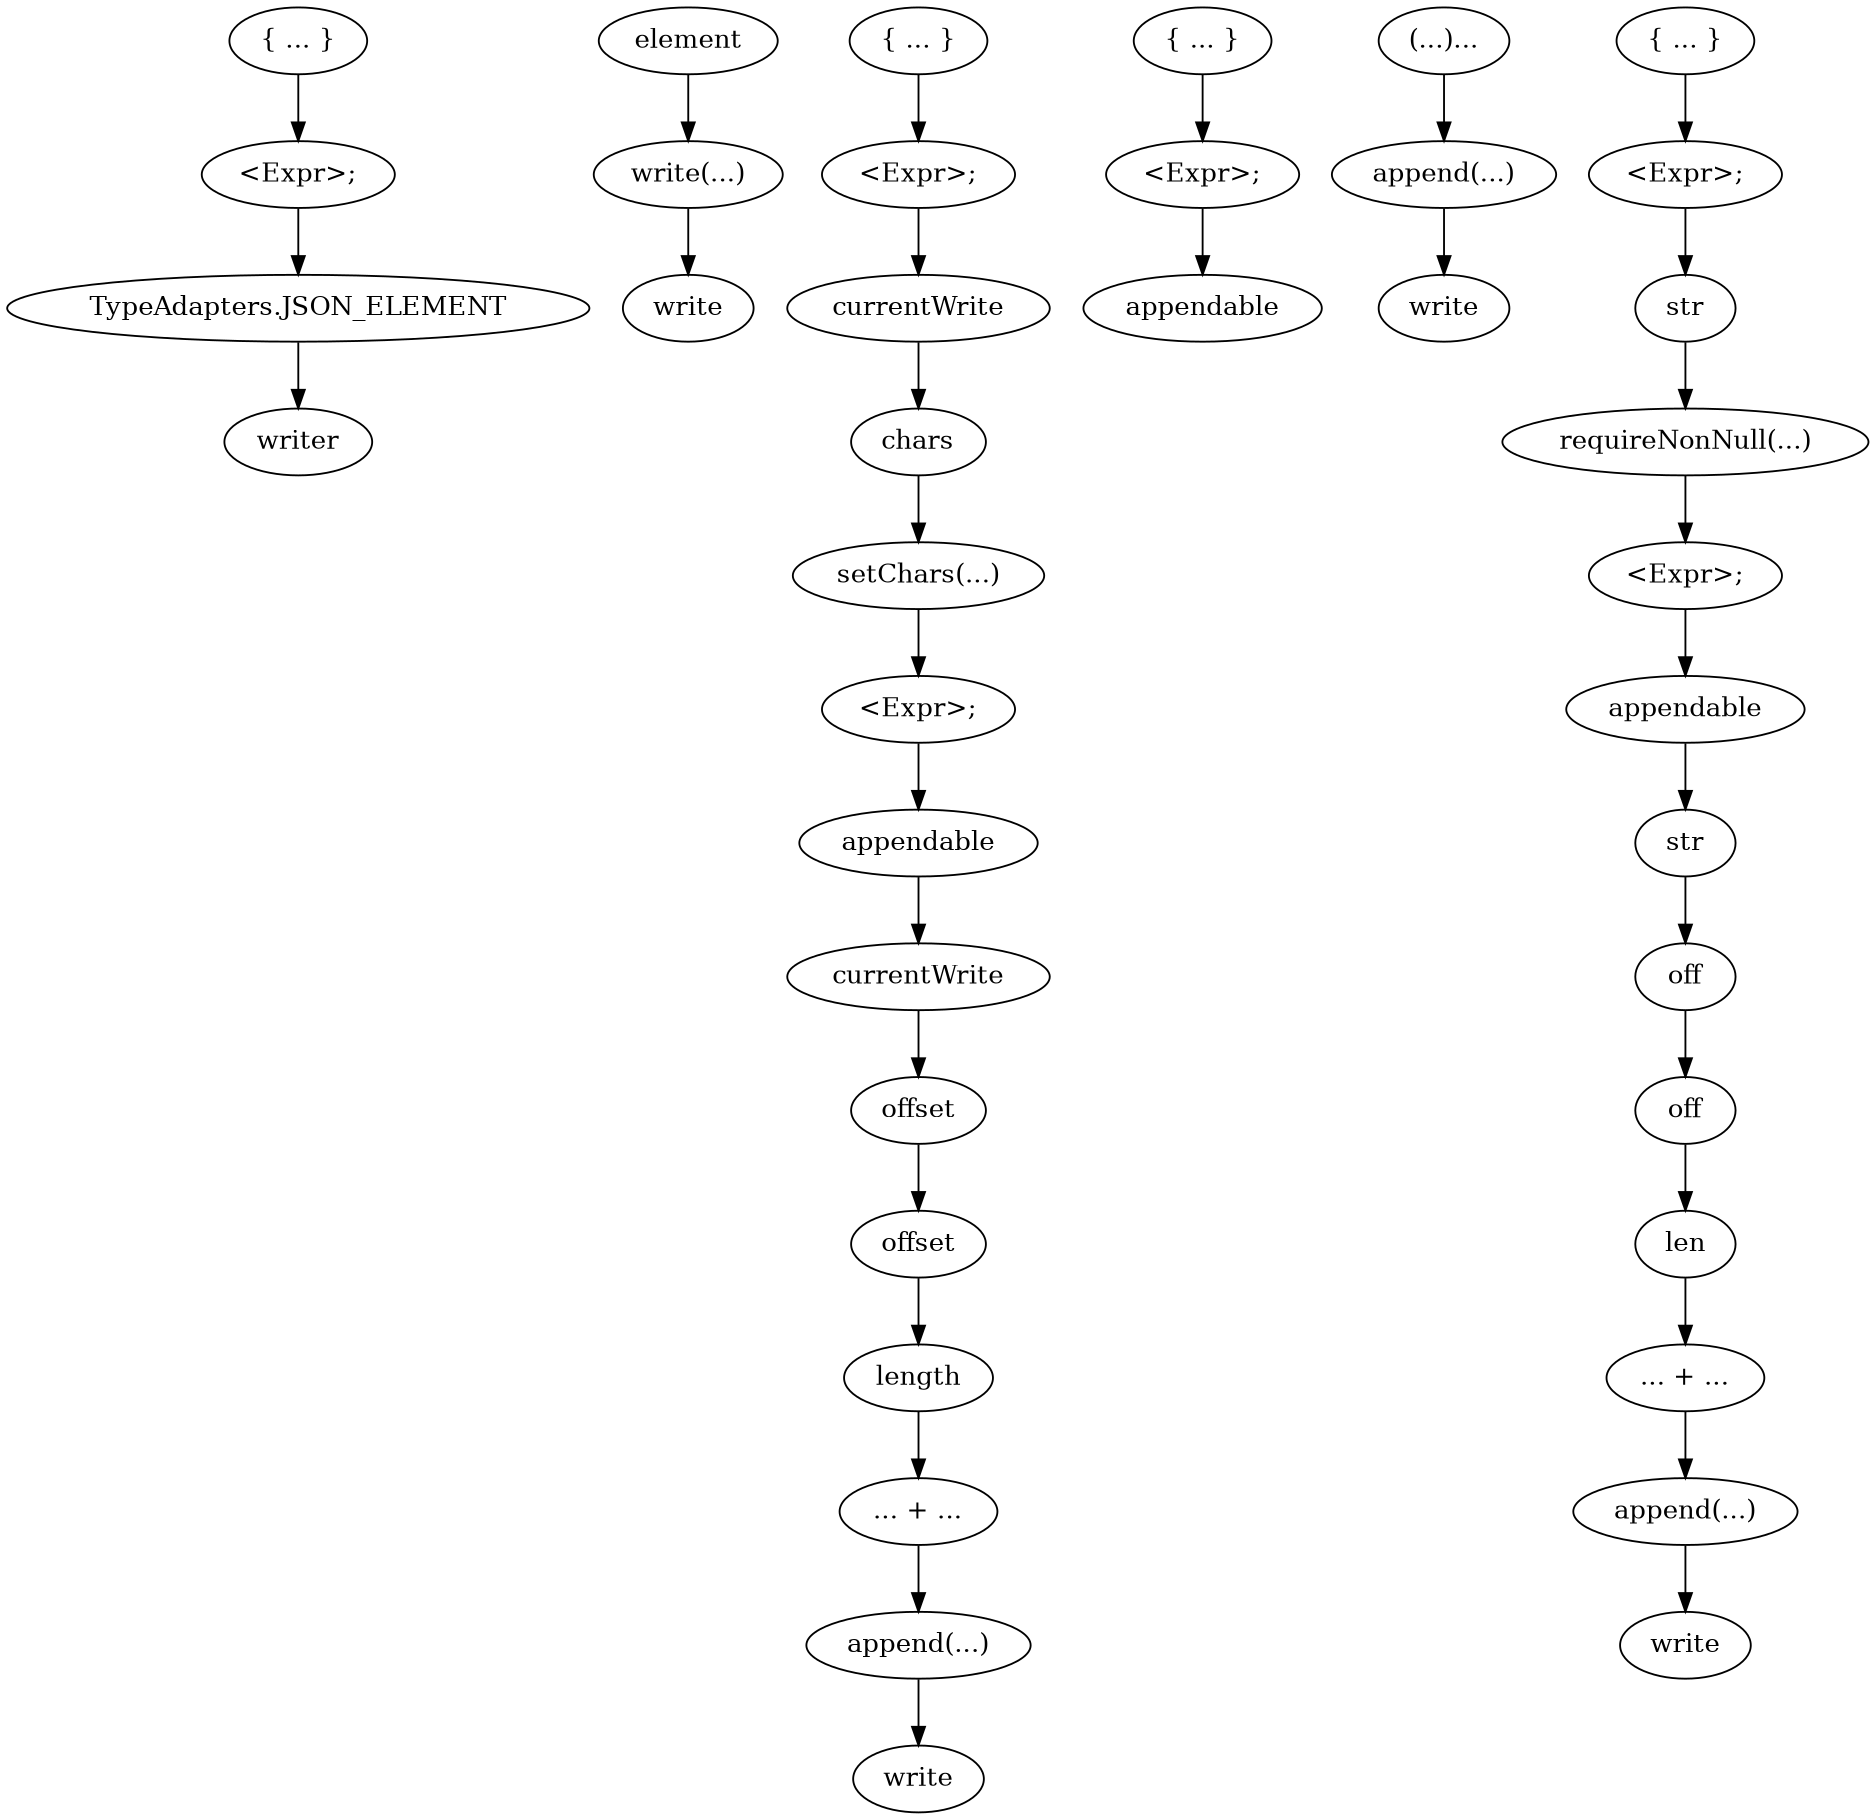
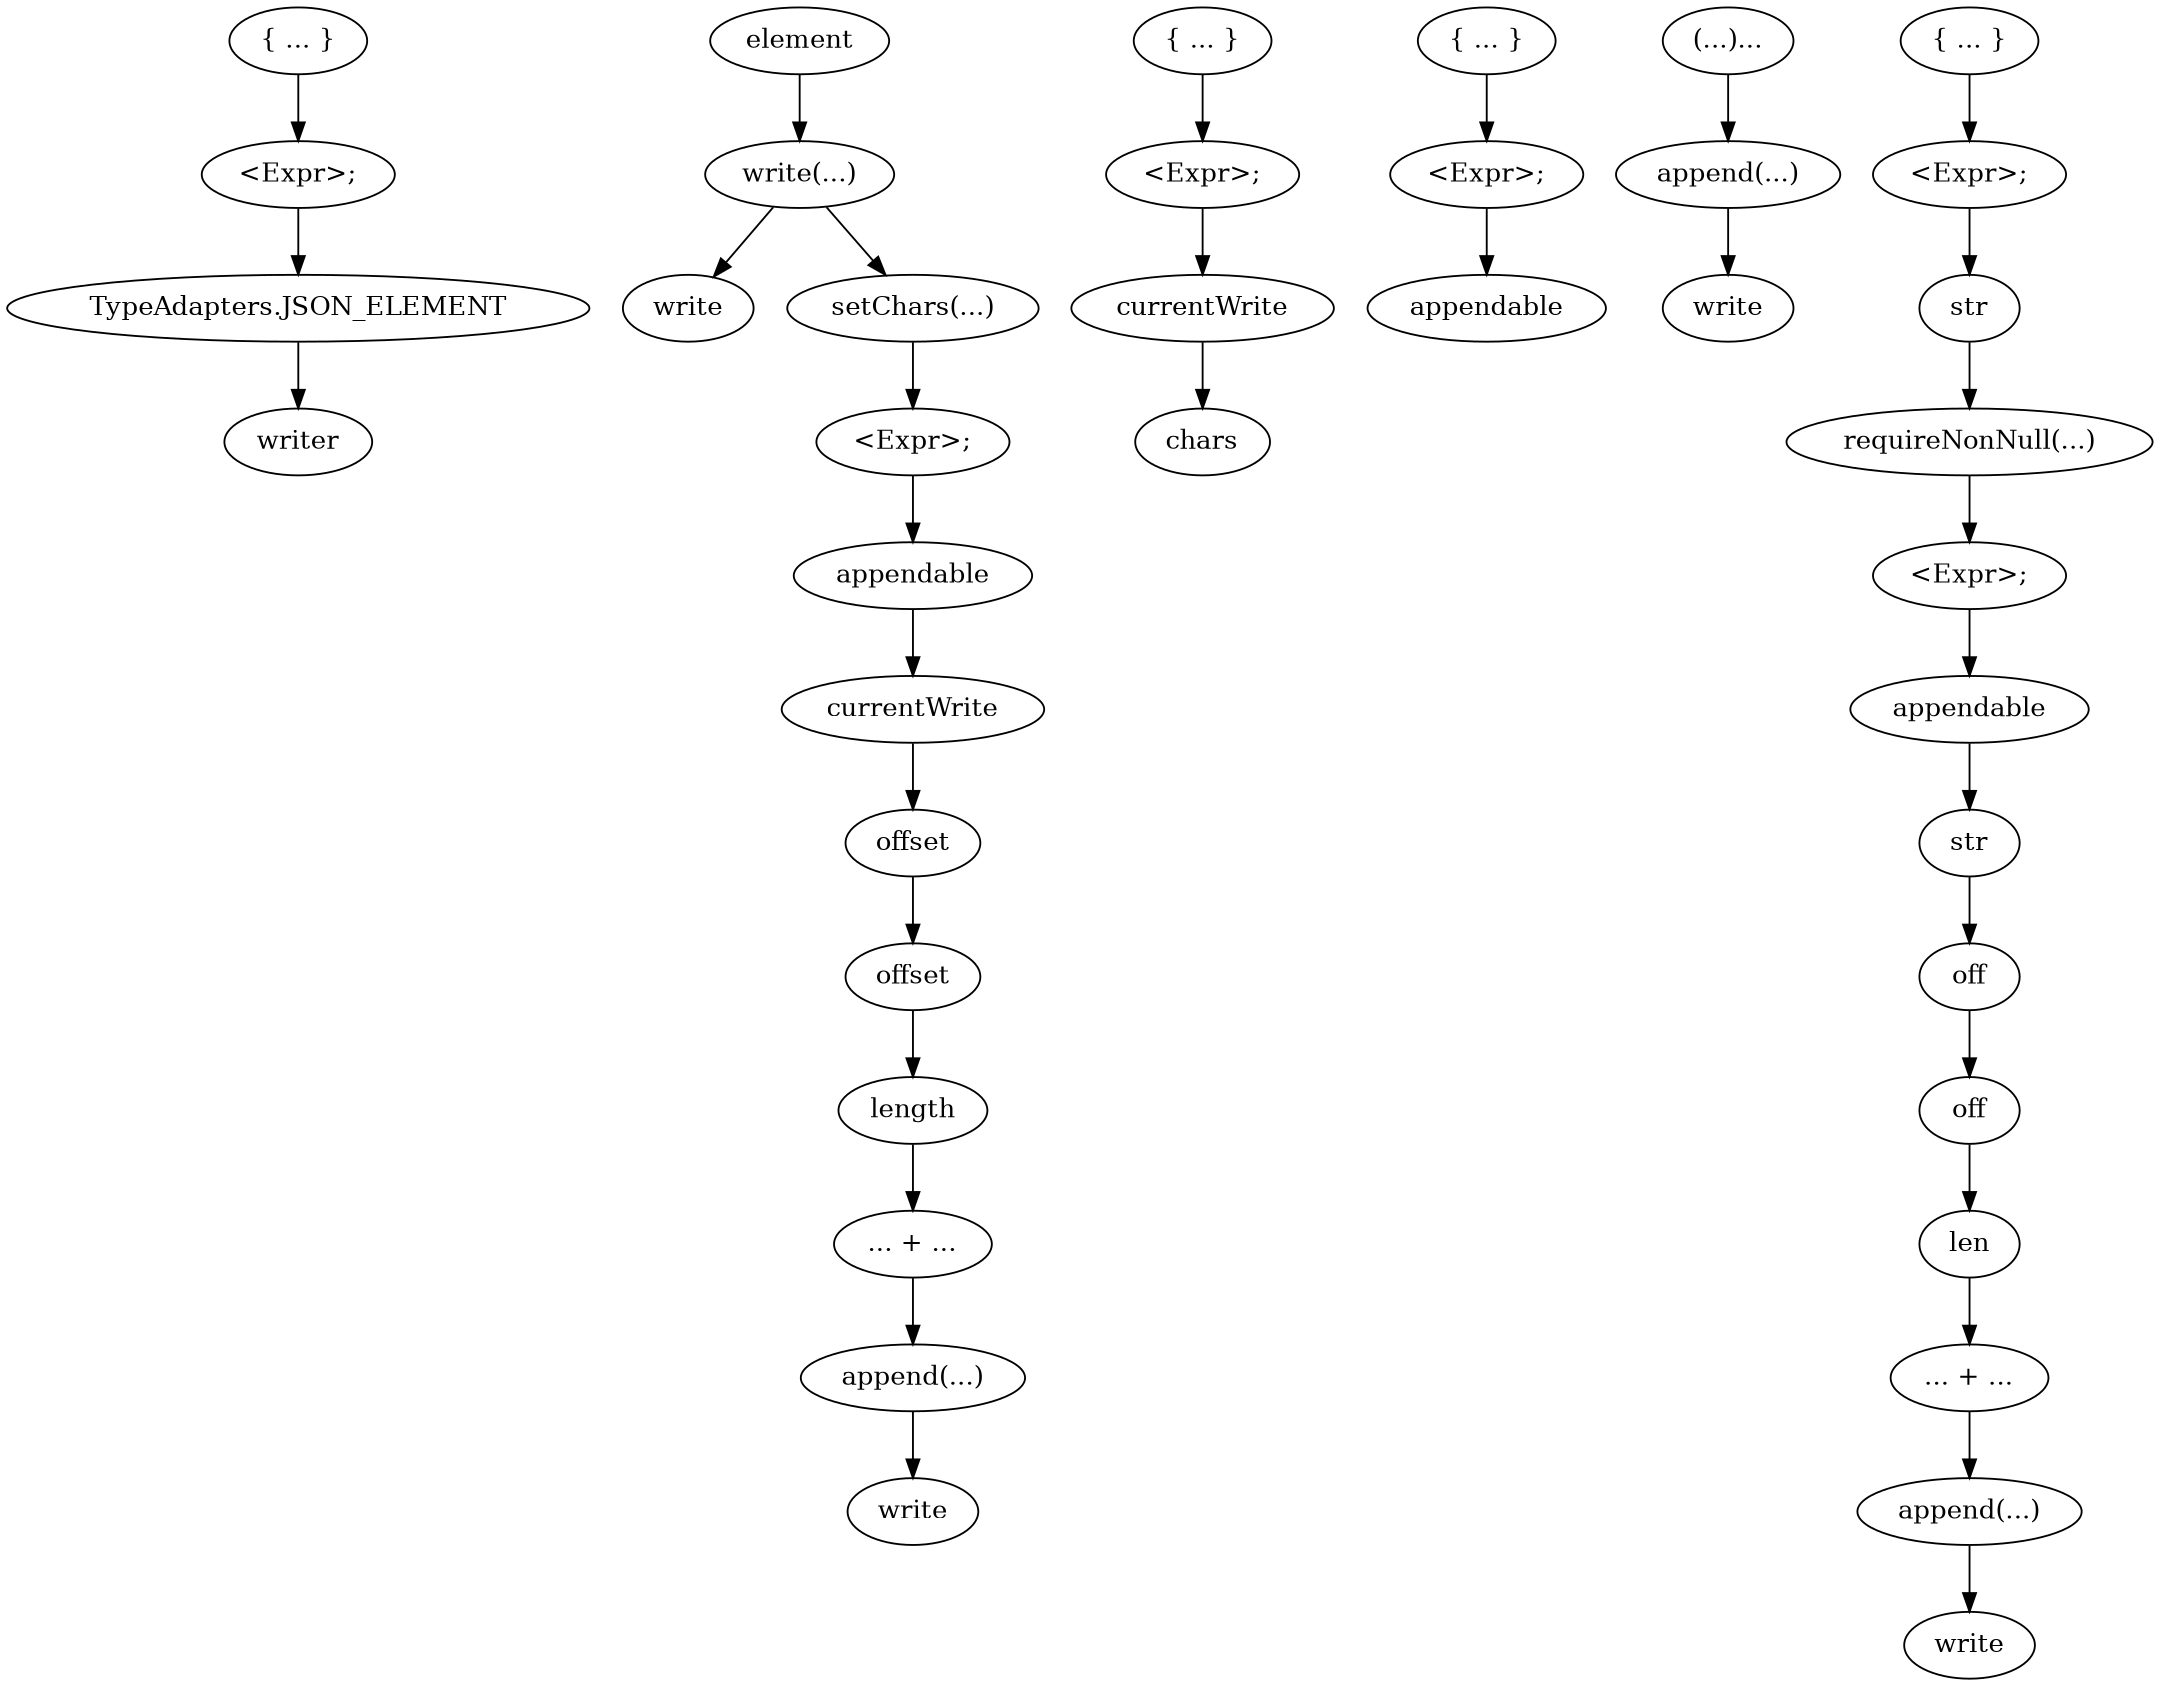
(919, 500) -> (850, 234)
